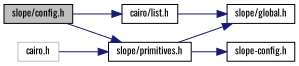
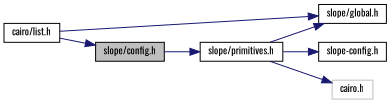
(92, 14) -> (73, 41)
(79, 52) -> (296, 70)
